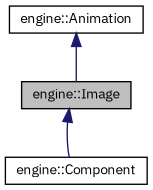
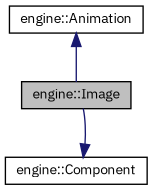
(67, 140) -> (85, 126)
